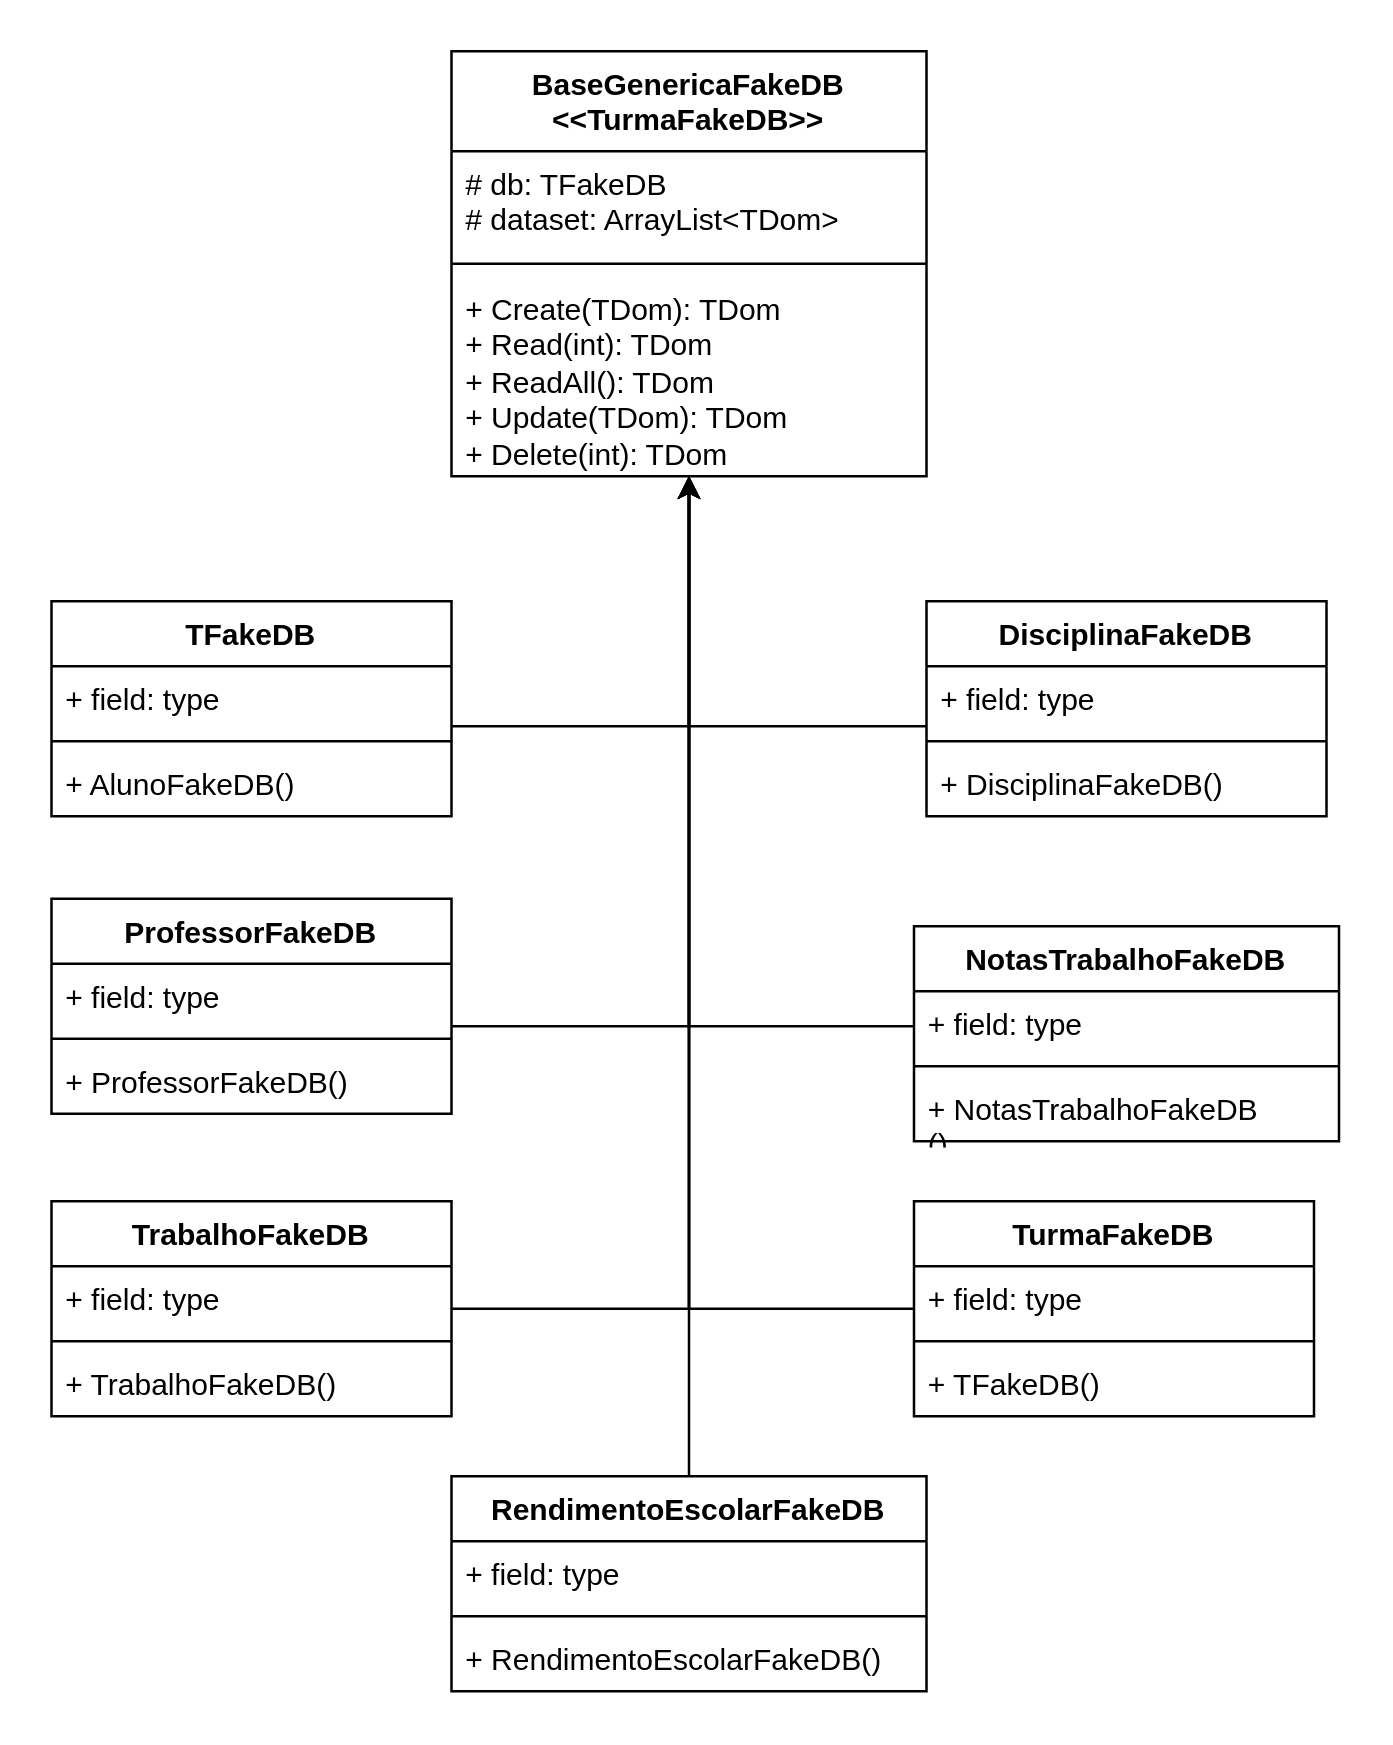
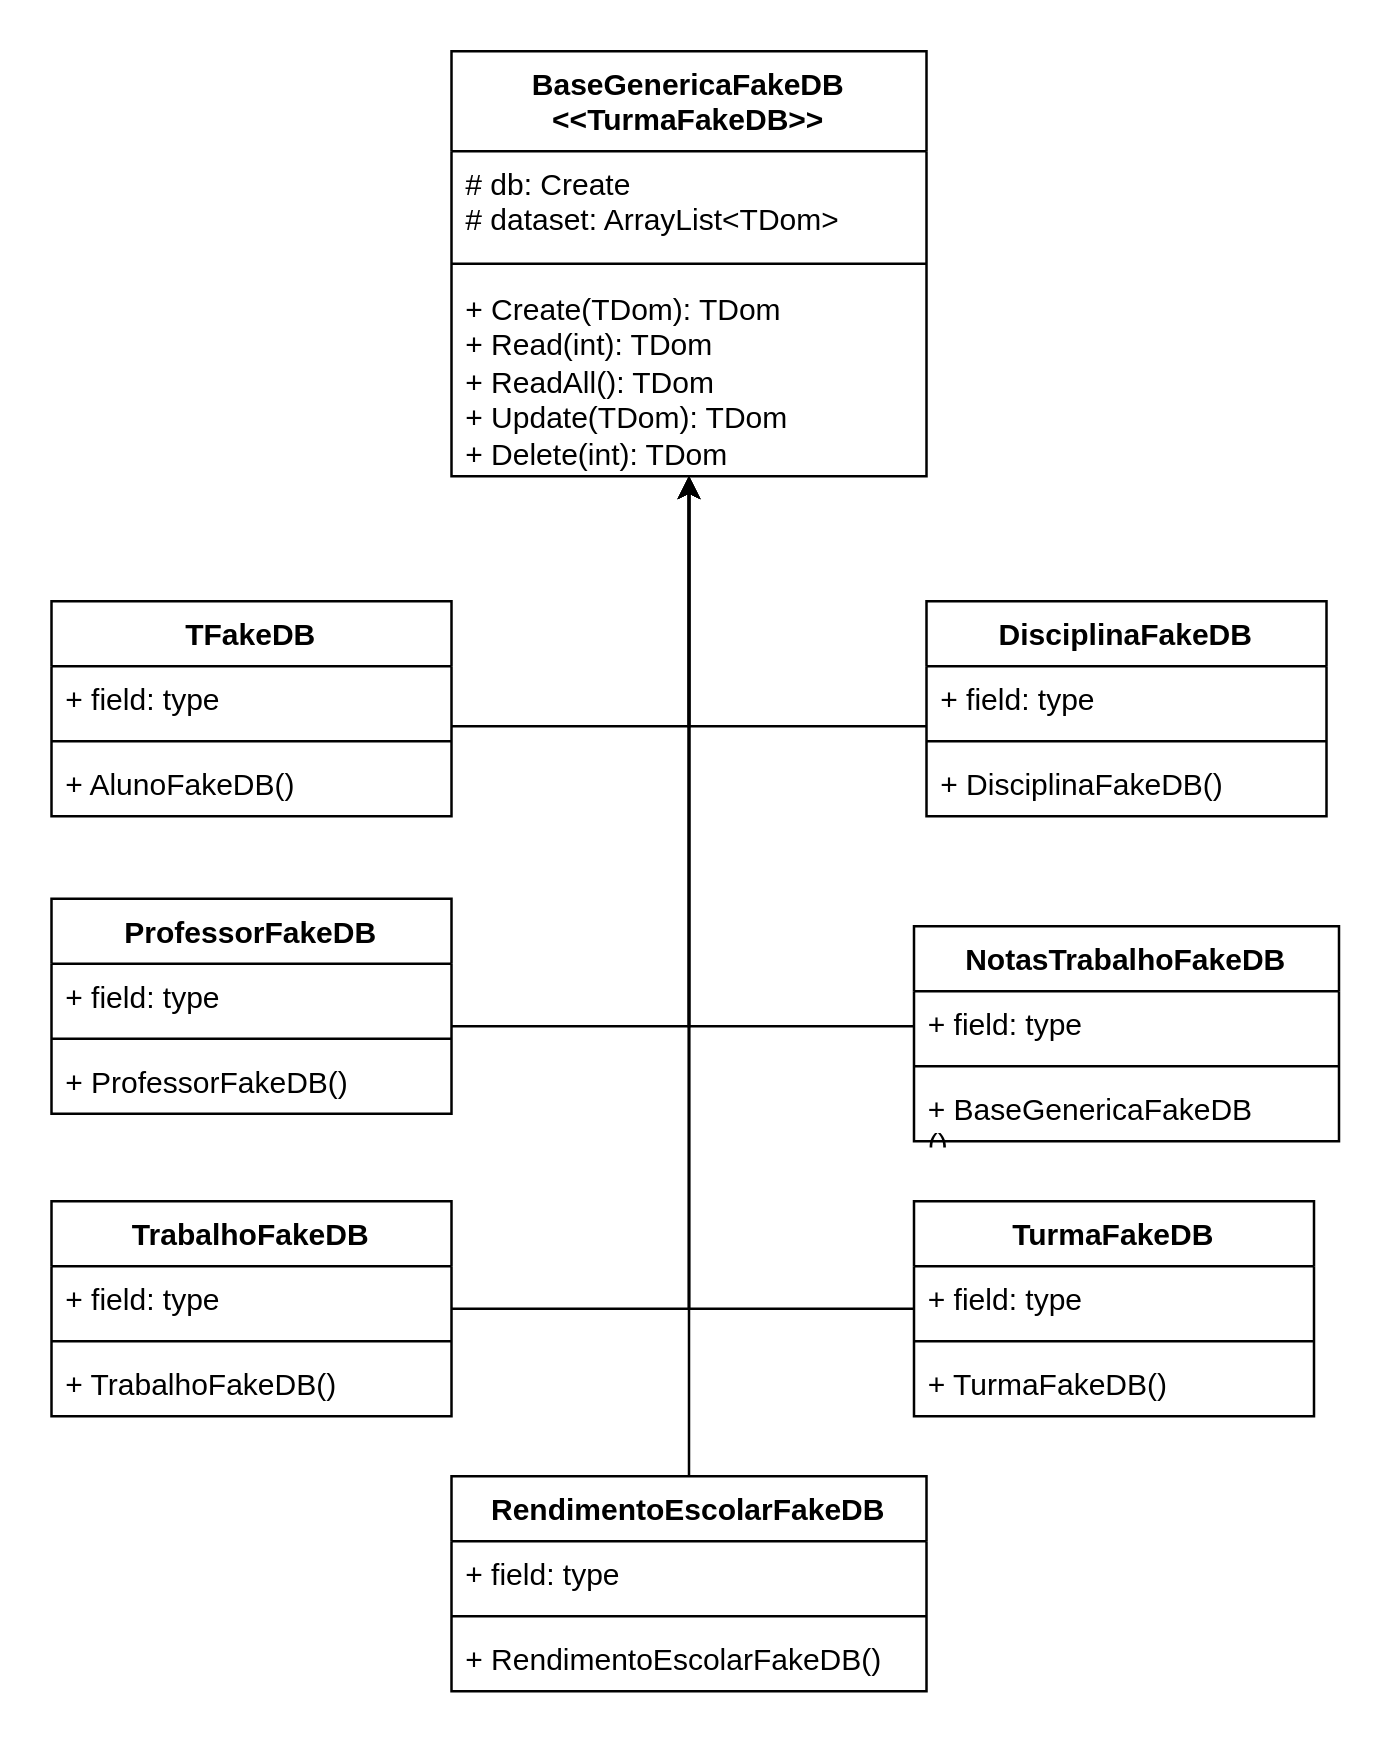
(669, 205) -> (669, 205)
(1097, 1130) -> (1089, 1130)
(1017, 1387) -> (1051, 1387)
